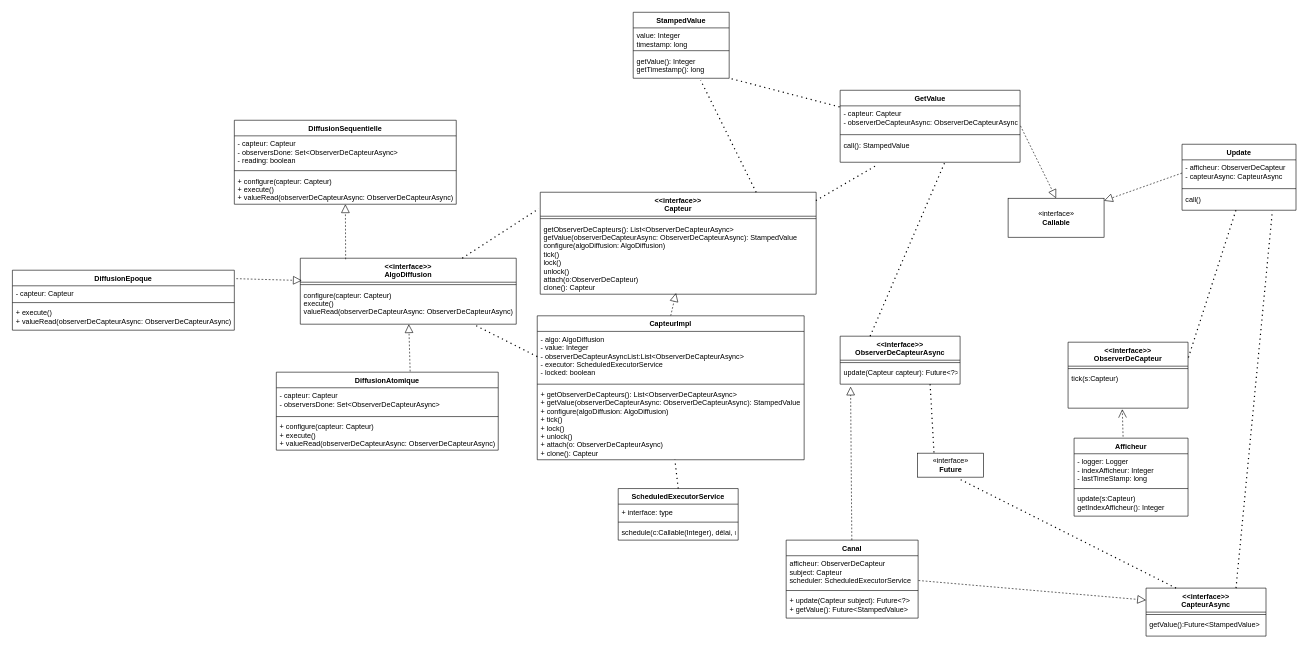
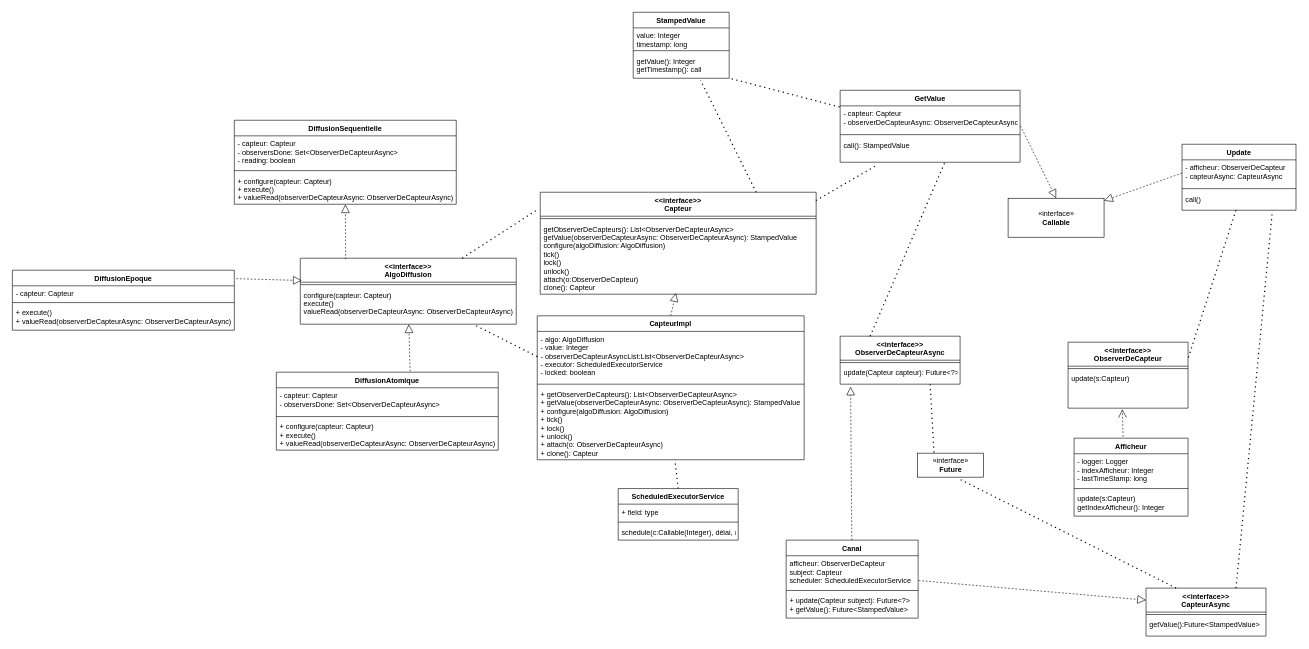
(672, 61) -> (672, 61)
(1100, 379) -> (1105, 379)
(652, 512) -> (643, 512)
